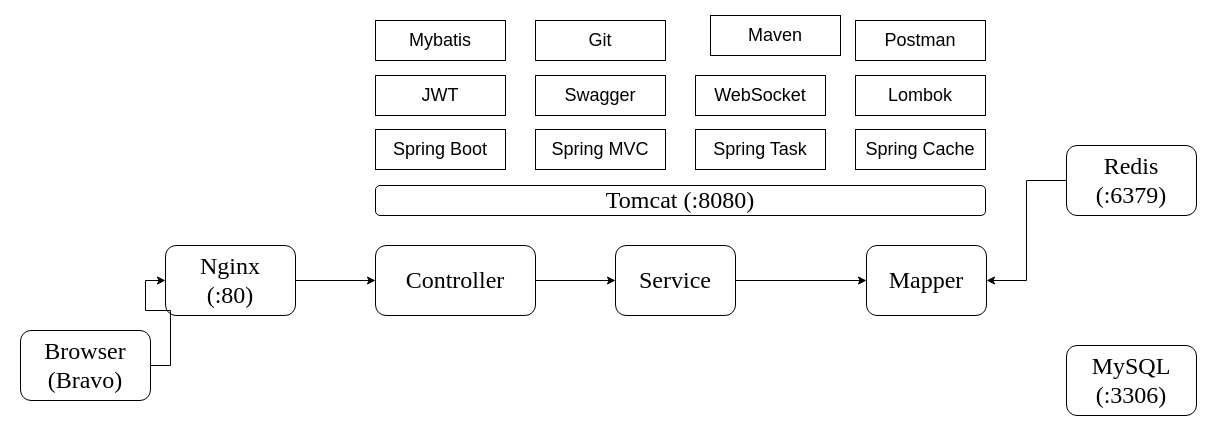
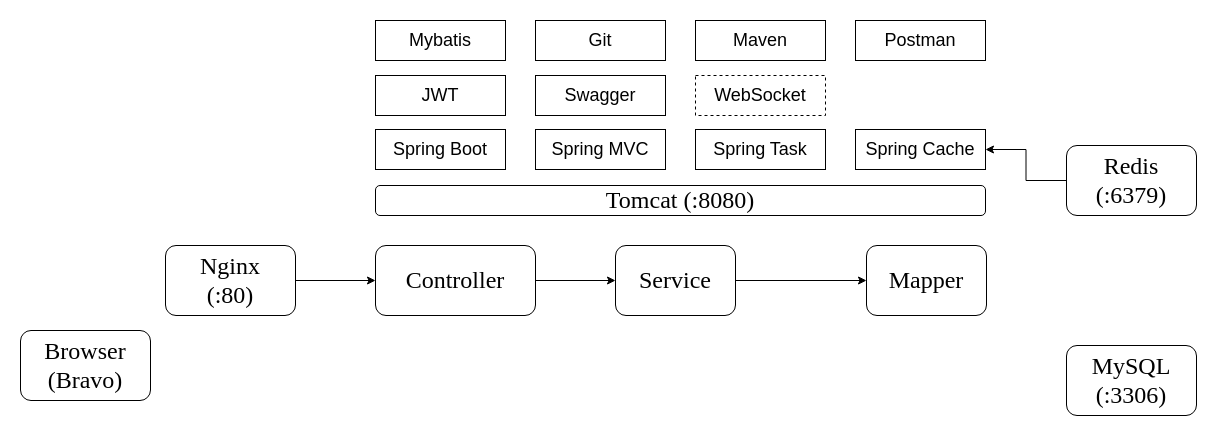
(776, 36) -> (761, 41)
(761, 96) -> (761, 96)
(921, 96) -> none
(1027, 246) -> (1026, 150)
(171, 315) -> none
